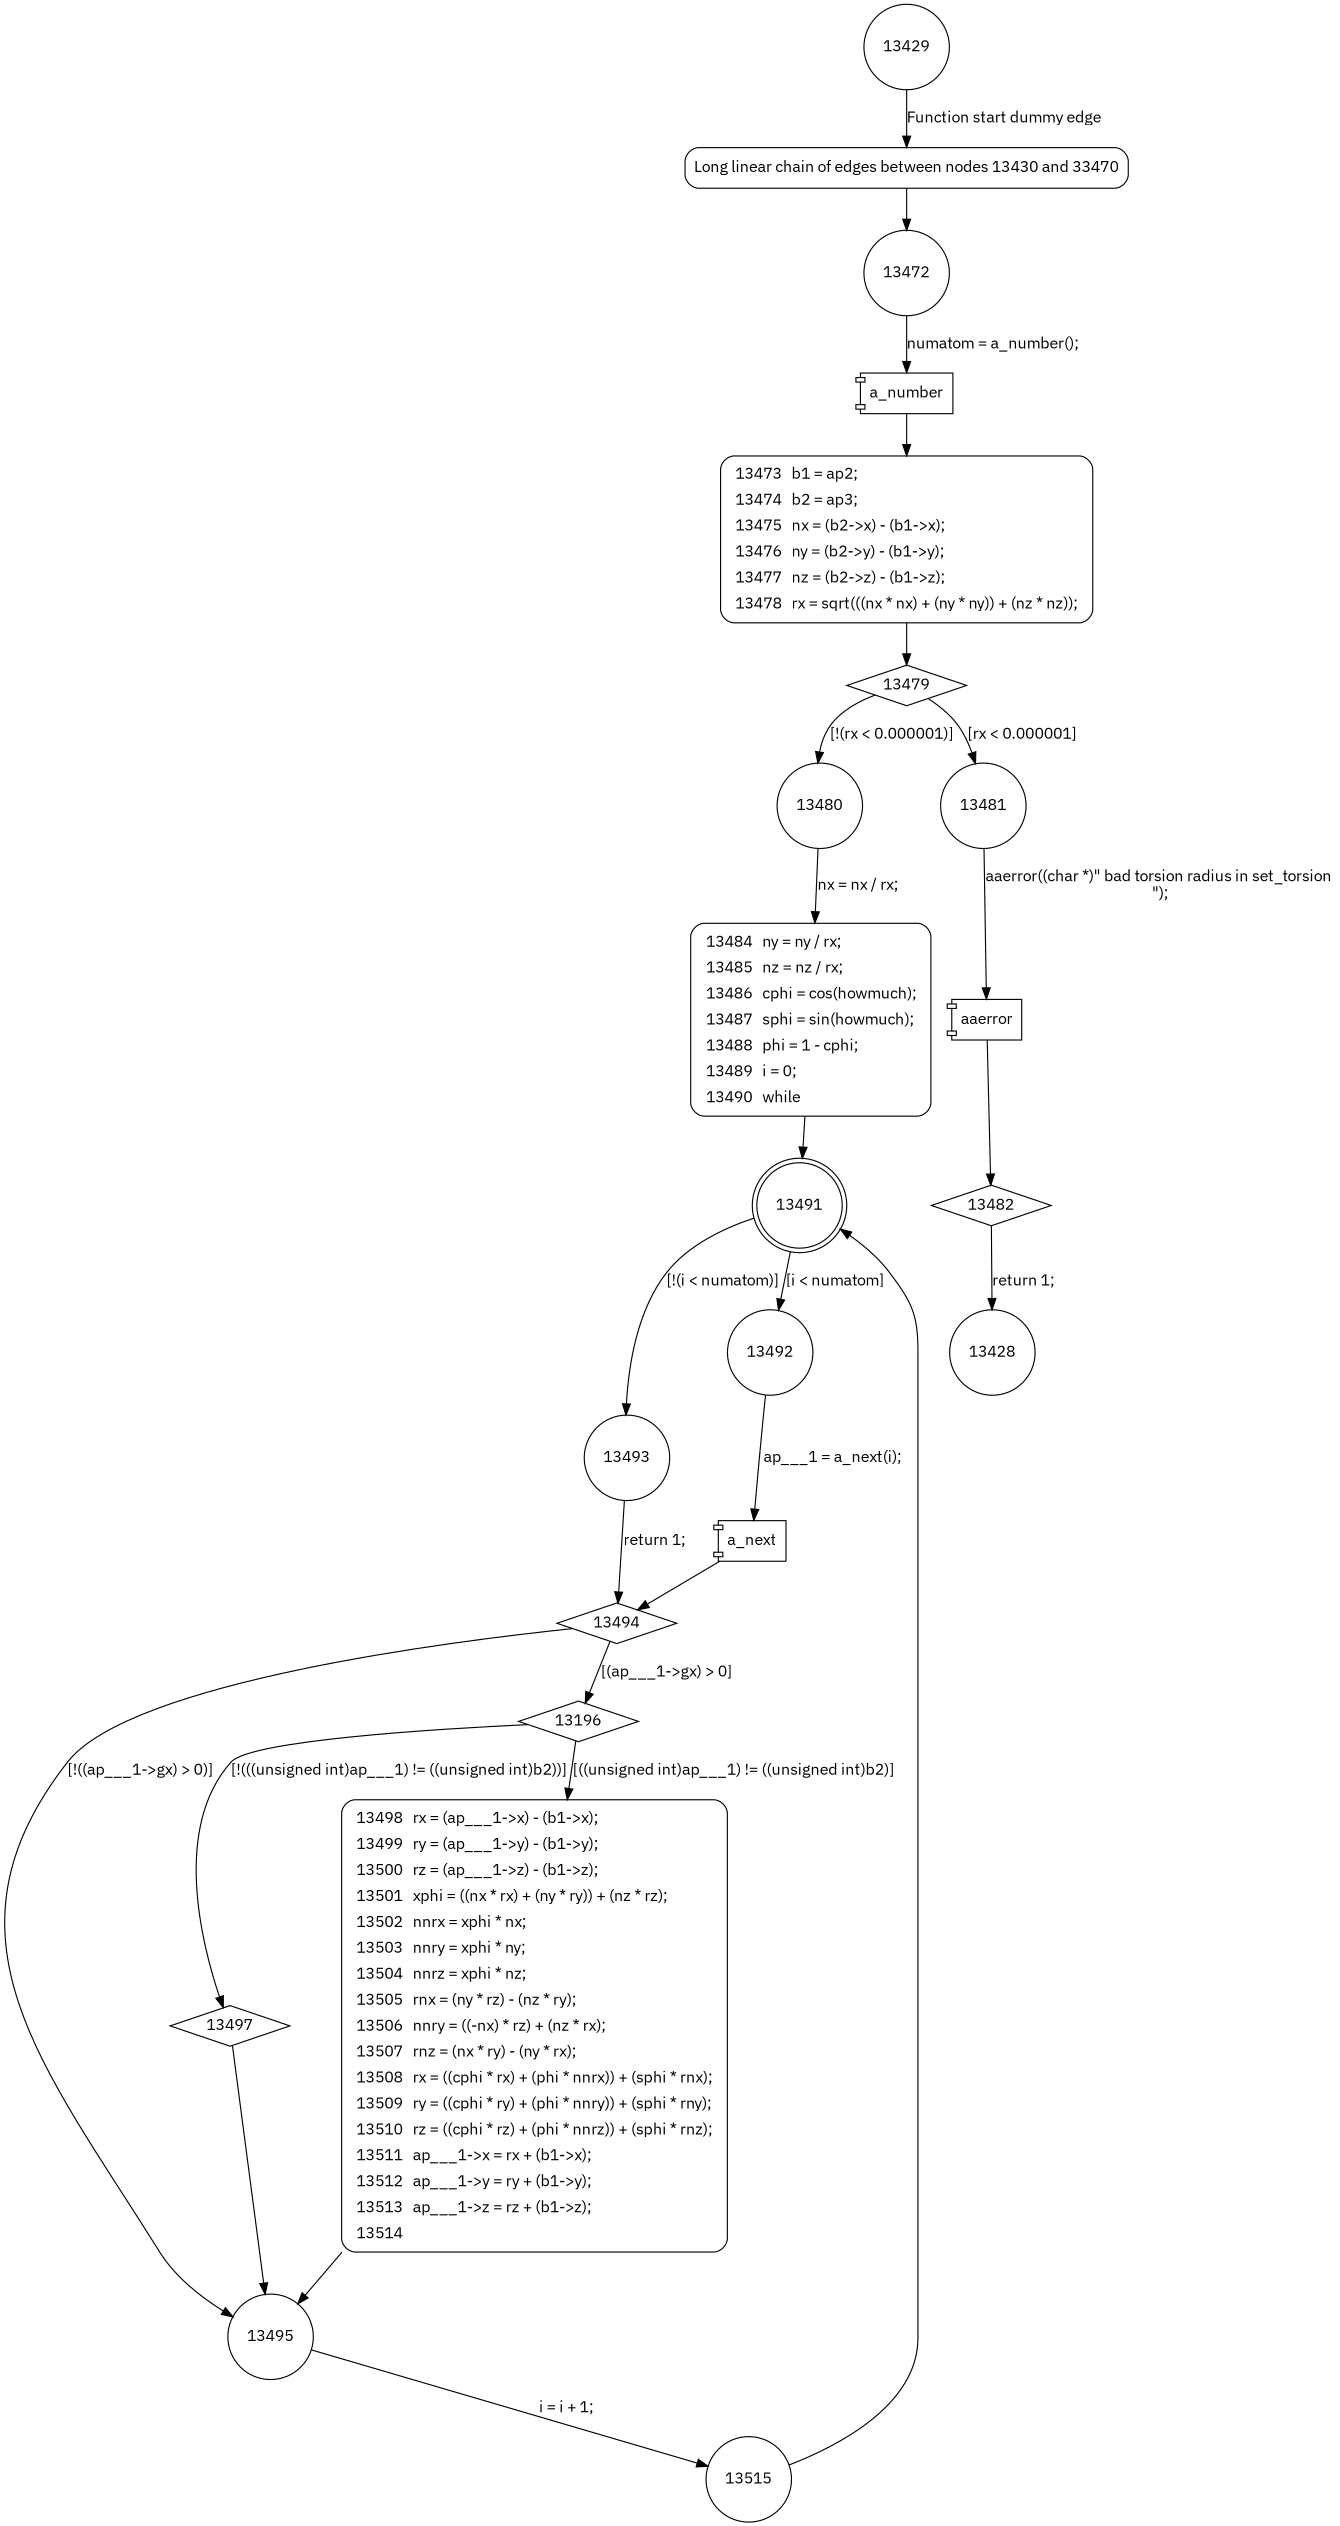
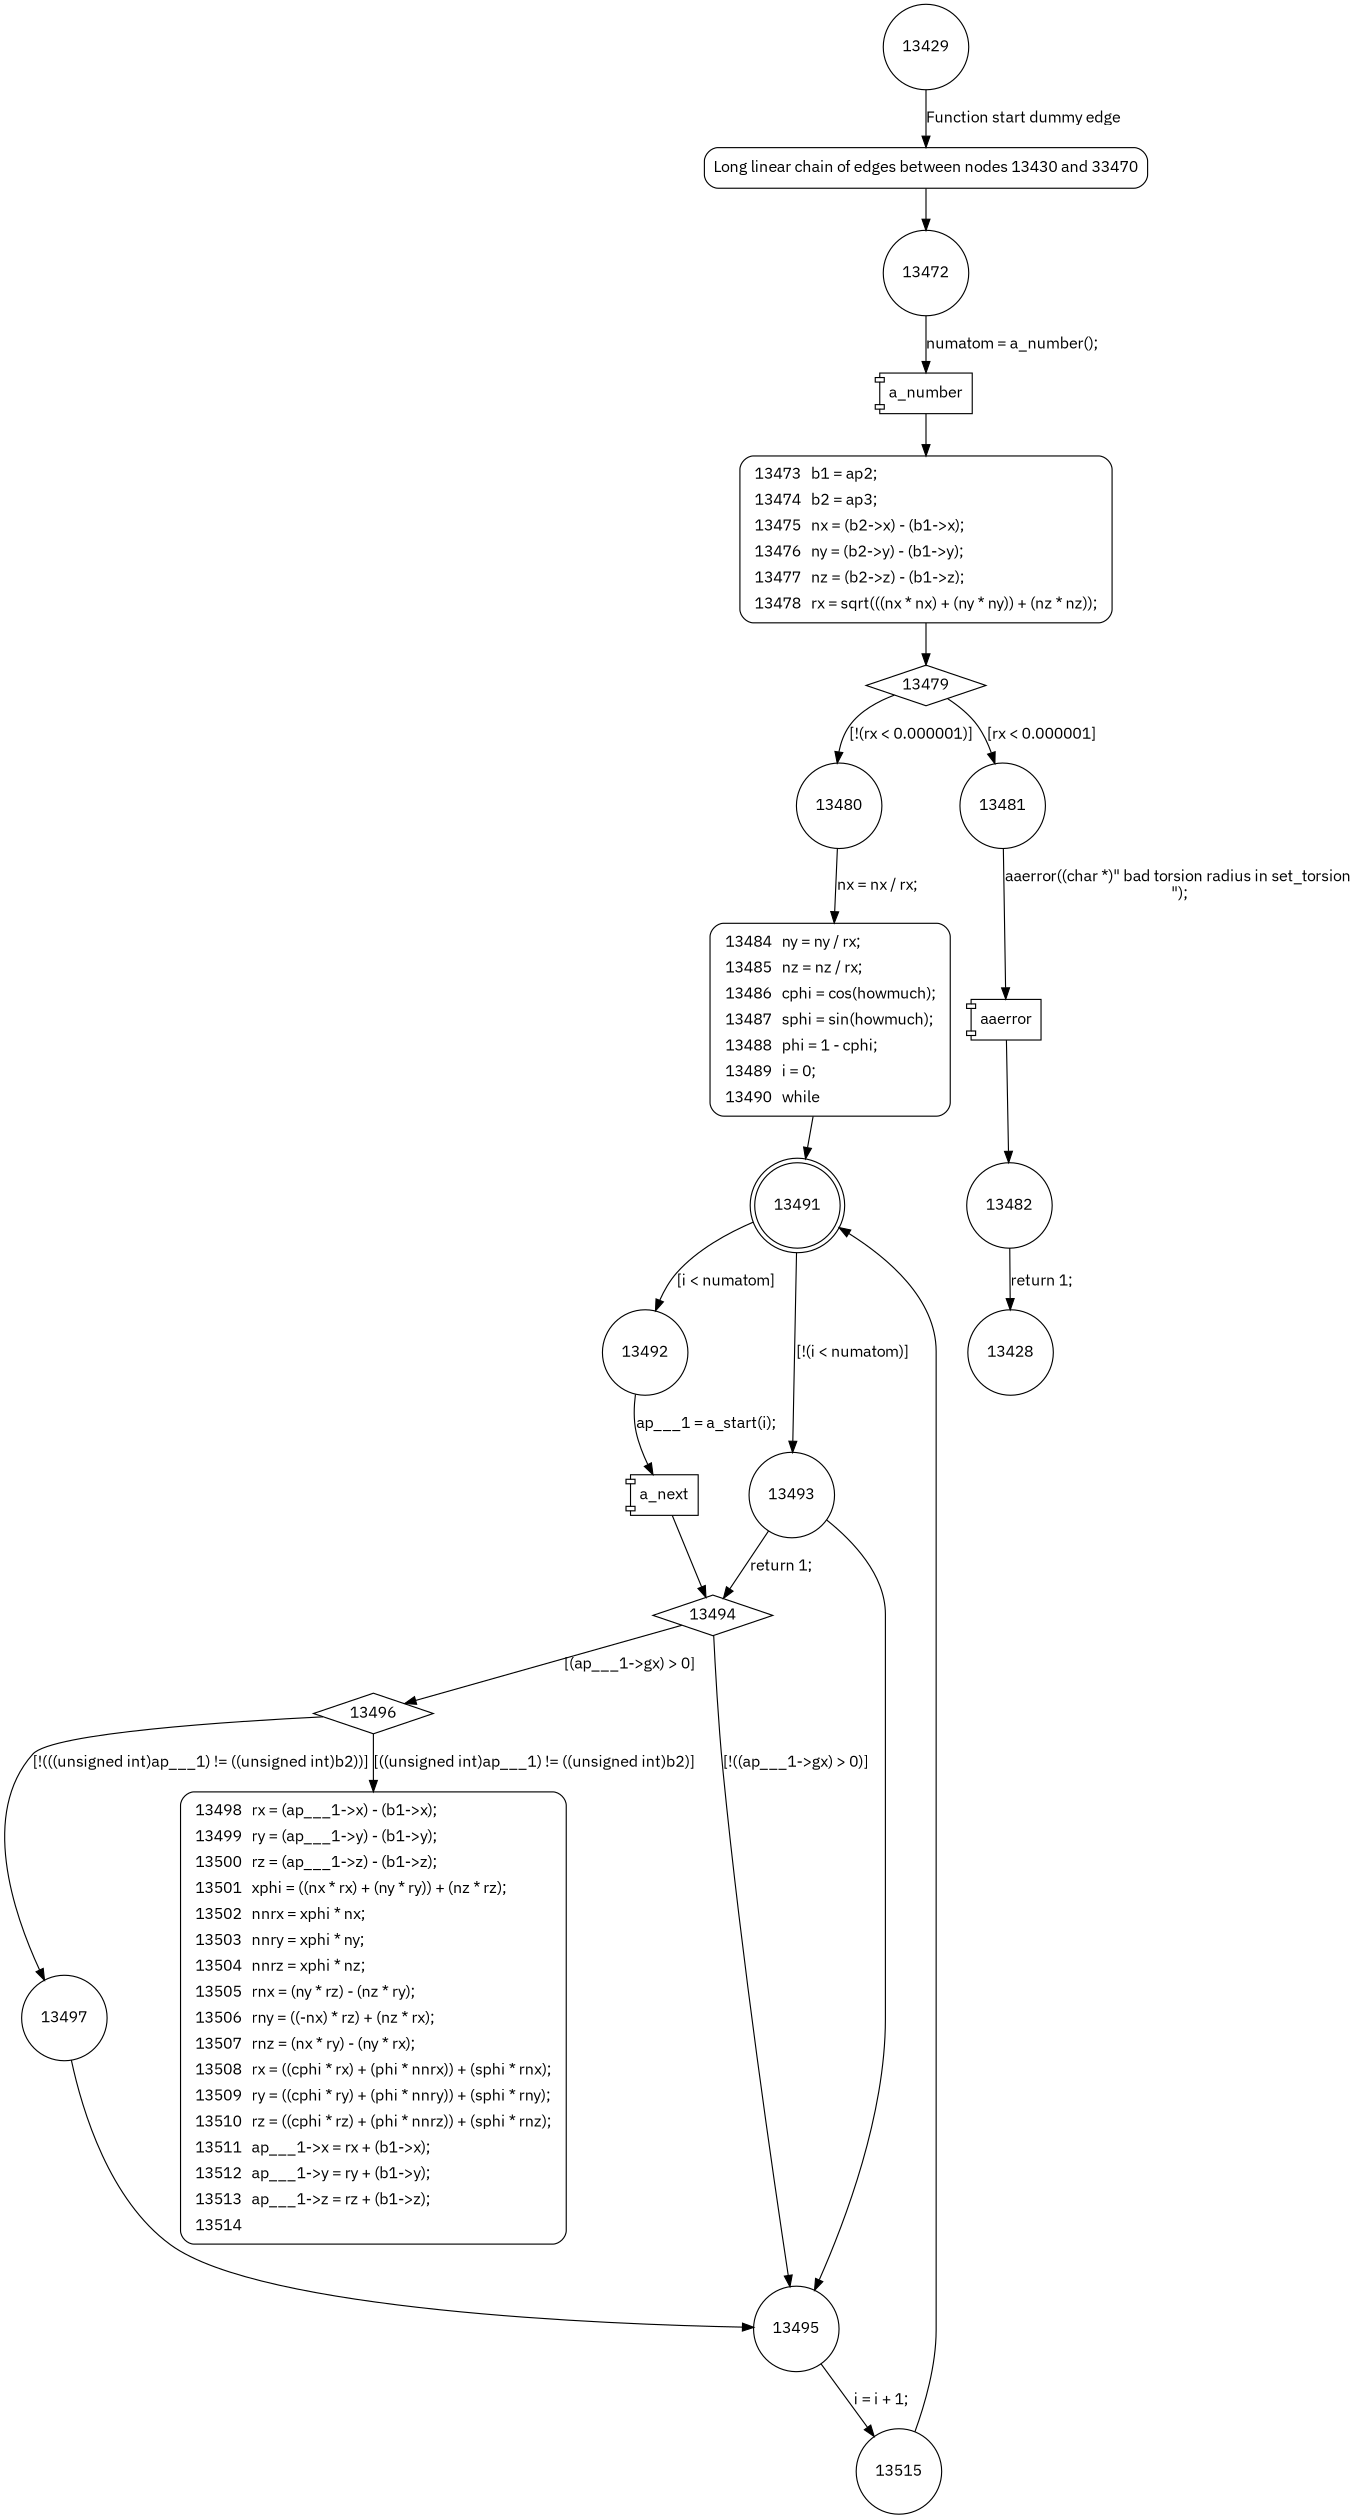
(991, 1205) -> (1009, 1205)
(833, 1458) -> (706, 1424)
(578, 1721) -> (373, 1713)
(230, 2026) -> (64, 2018)
(510, 2026) -> (343, 2018)
(324, 2274) -> (885, 1895)
